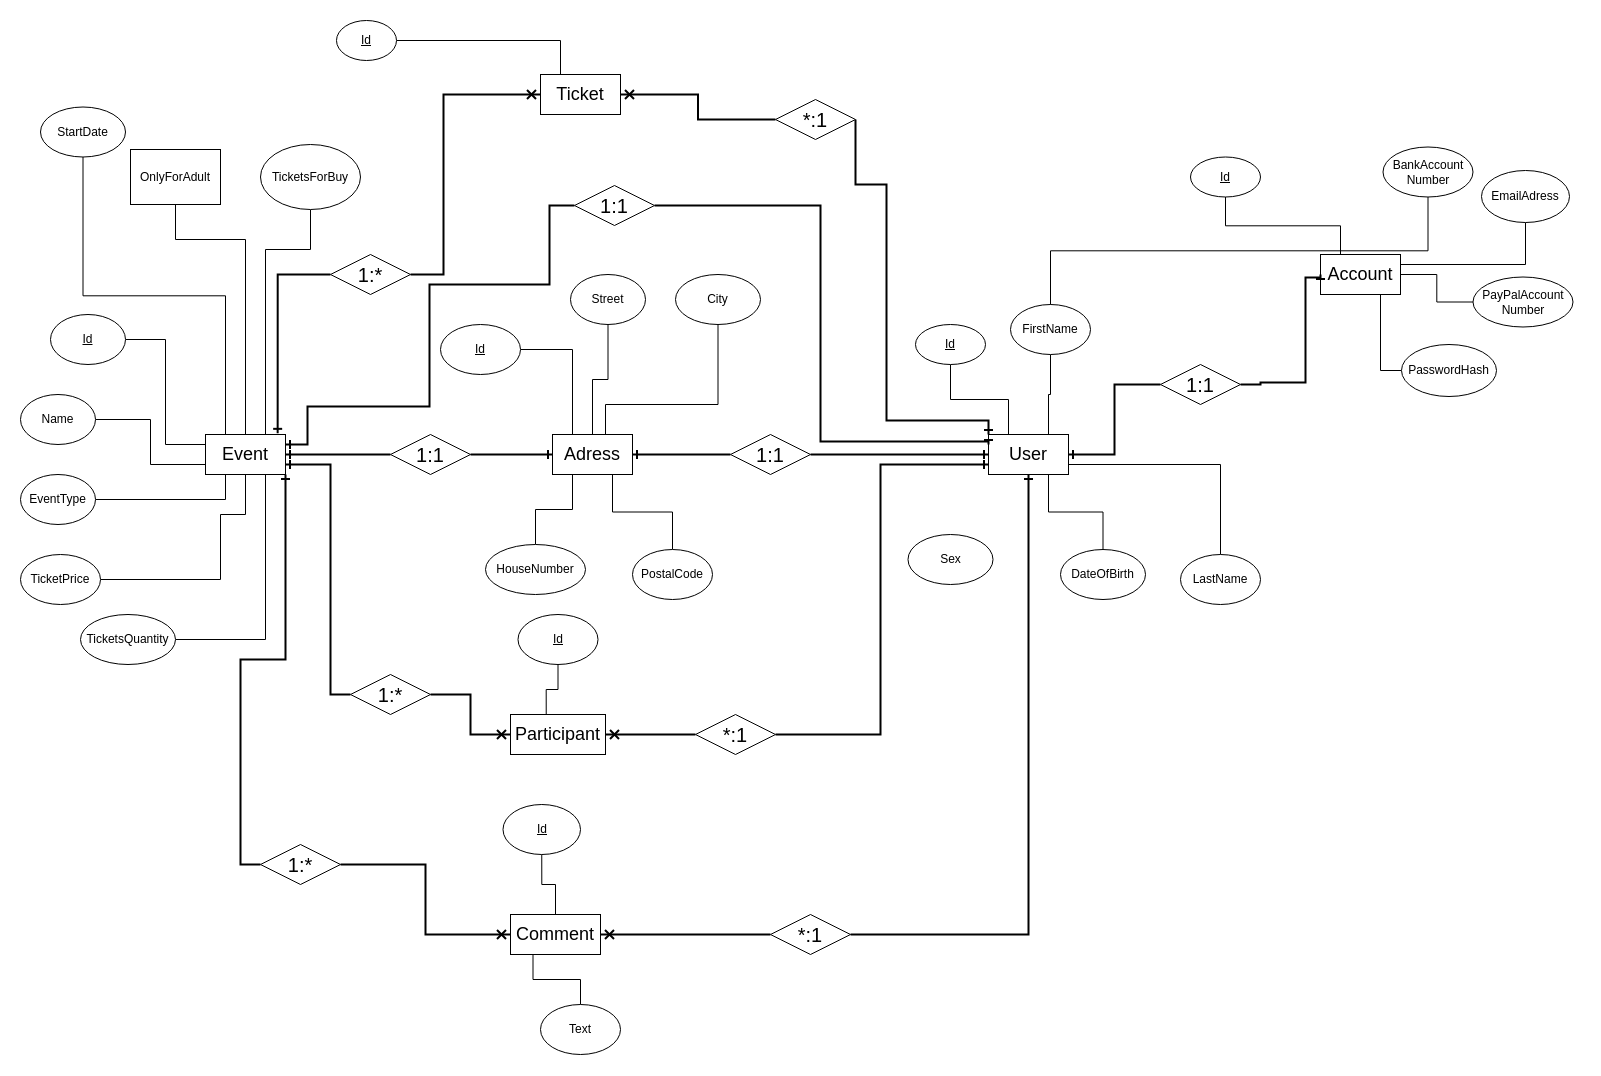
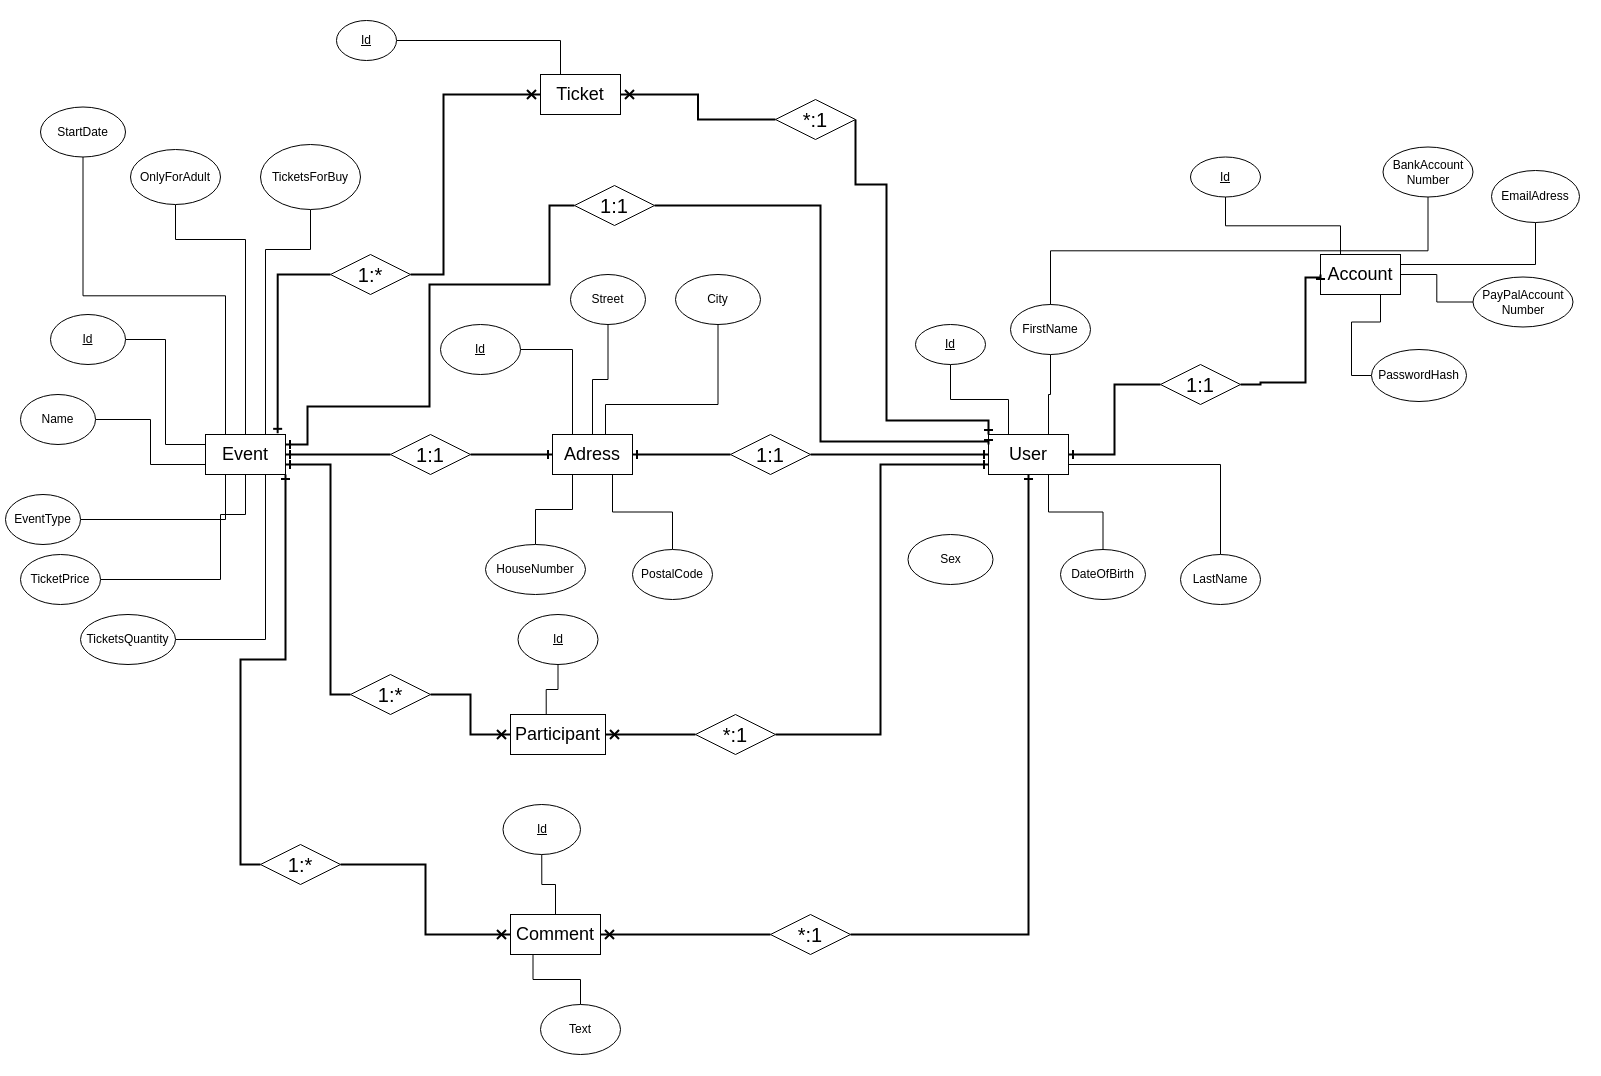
(176, 177) -> (176, 177)
(1526, 197) -> (1536, 197)
(1449, 371) -> (1419, 376)
(58, 500) -> (43, 520)
